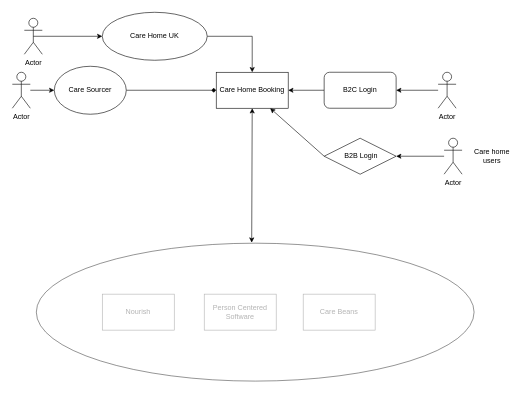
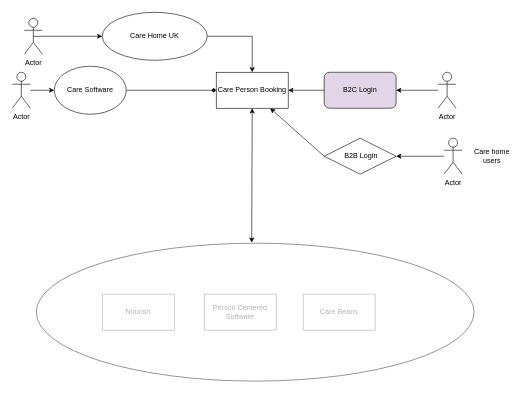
(90, 90) -> (90, 90)
(252, 90) -> (252, 90)
(360, 90) -> (360, 90)
